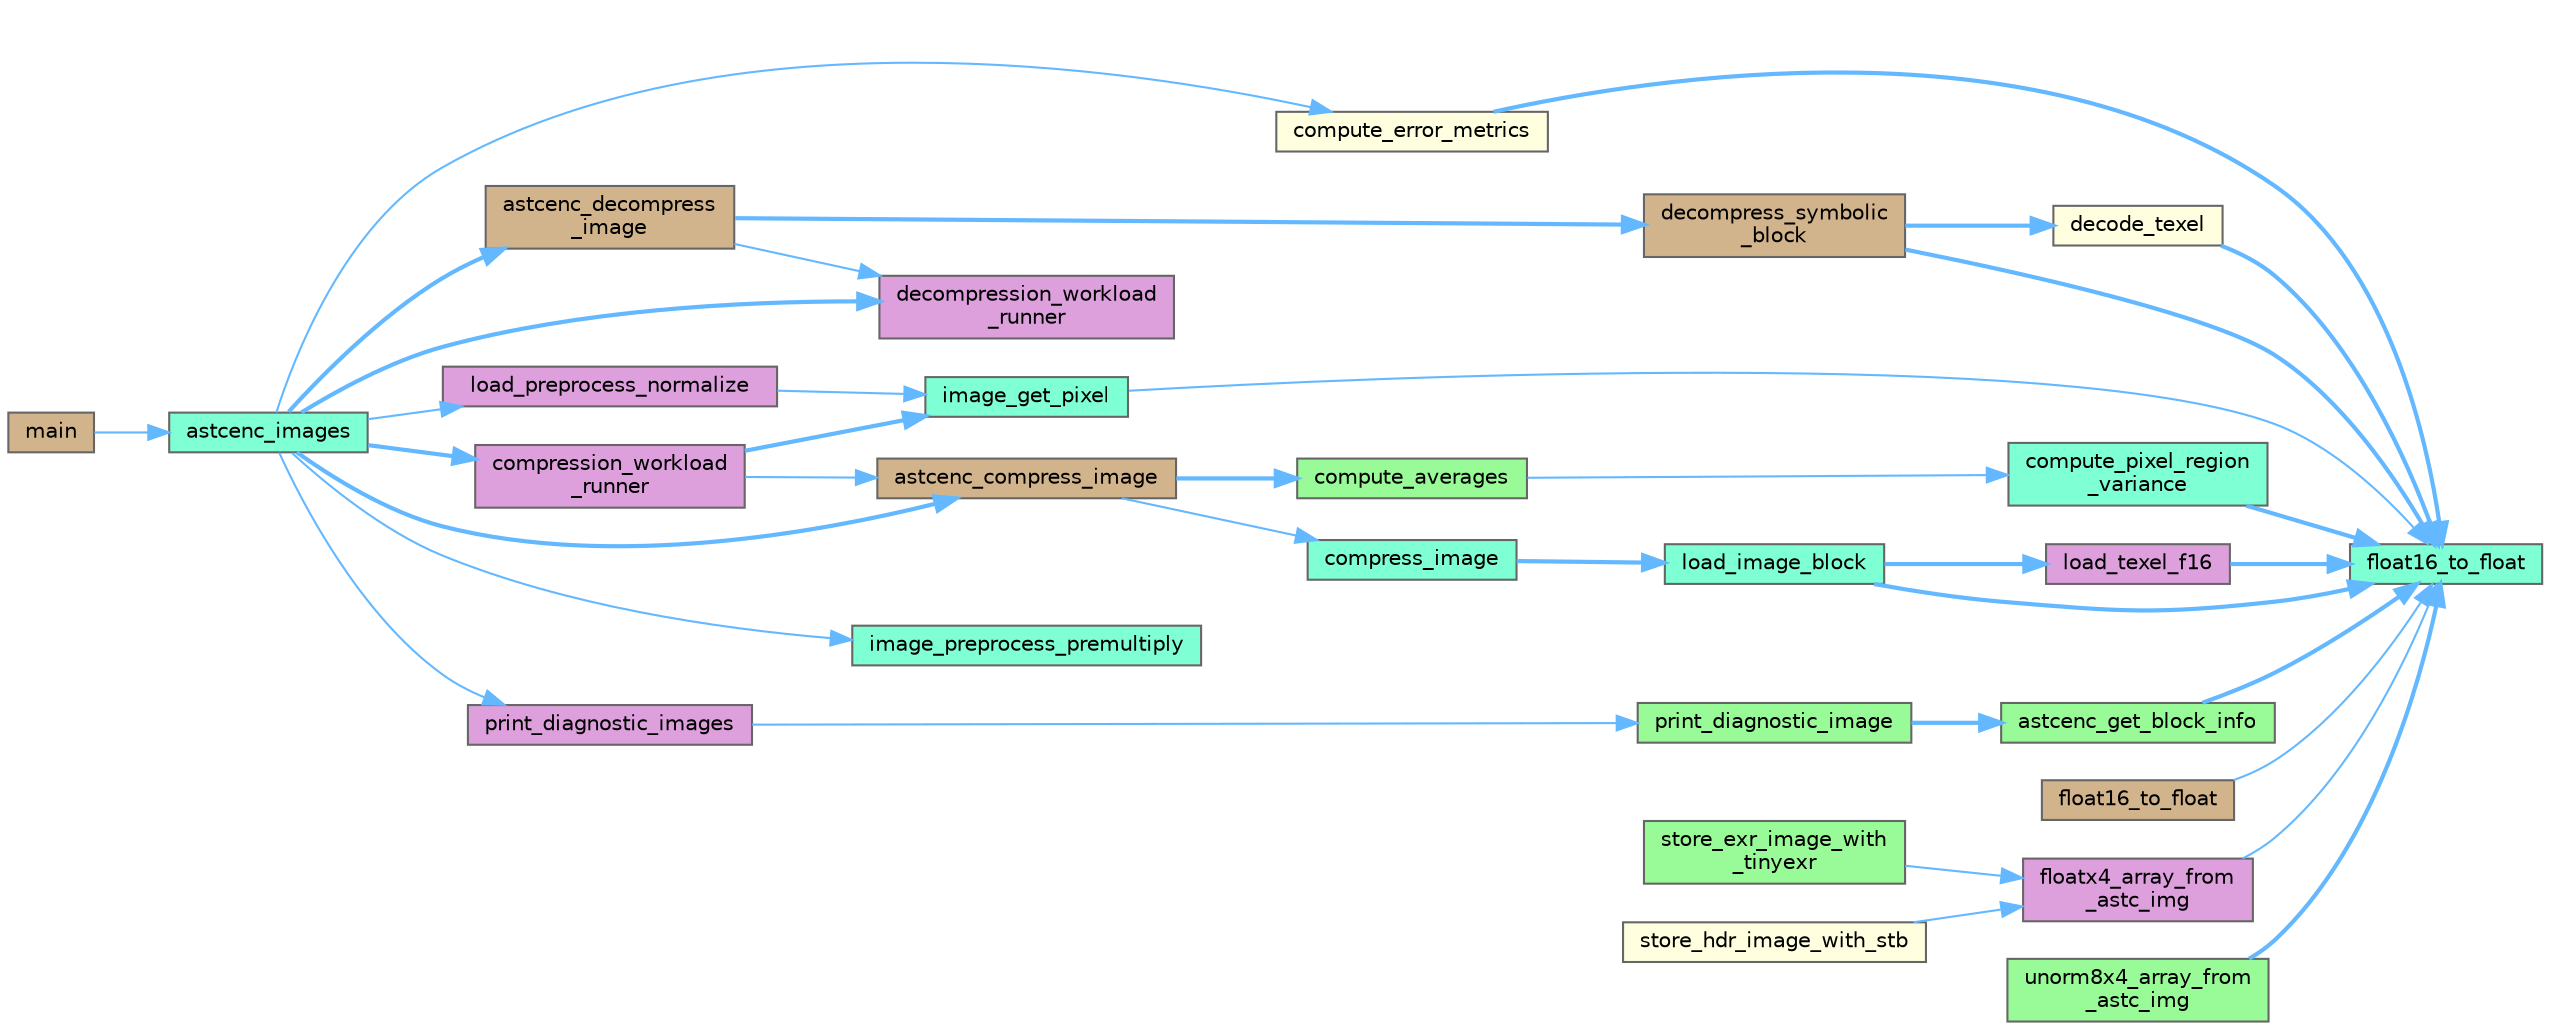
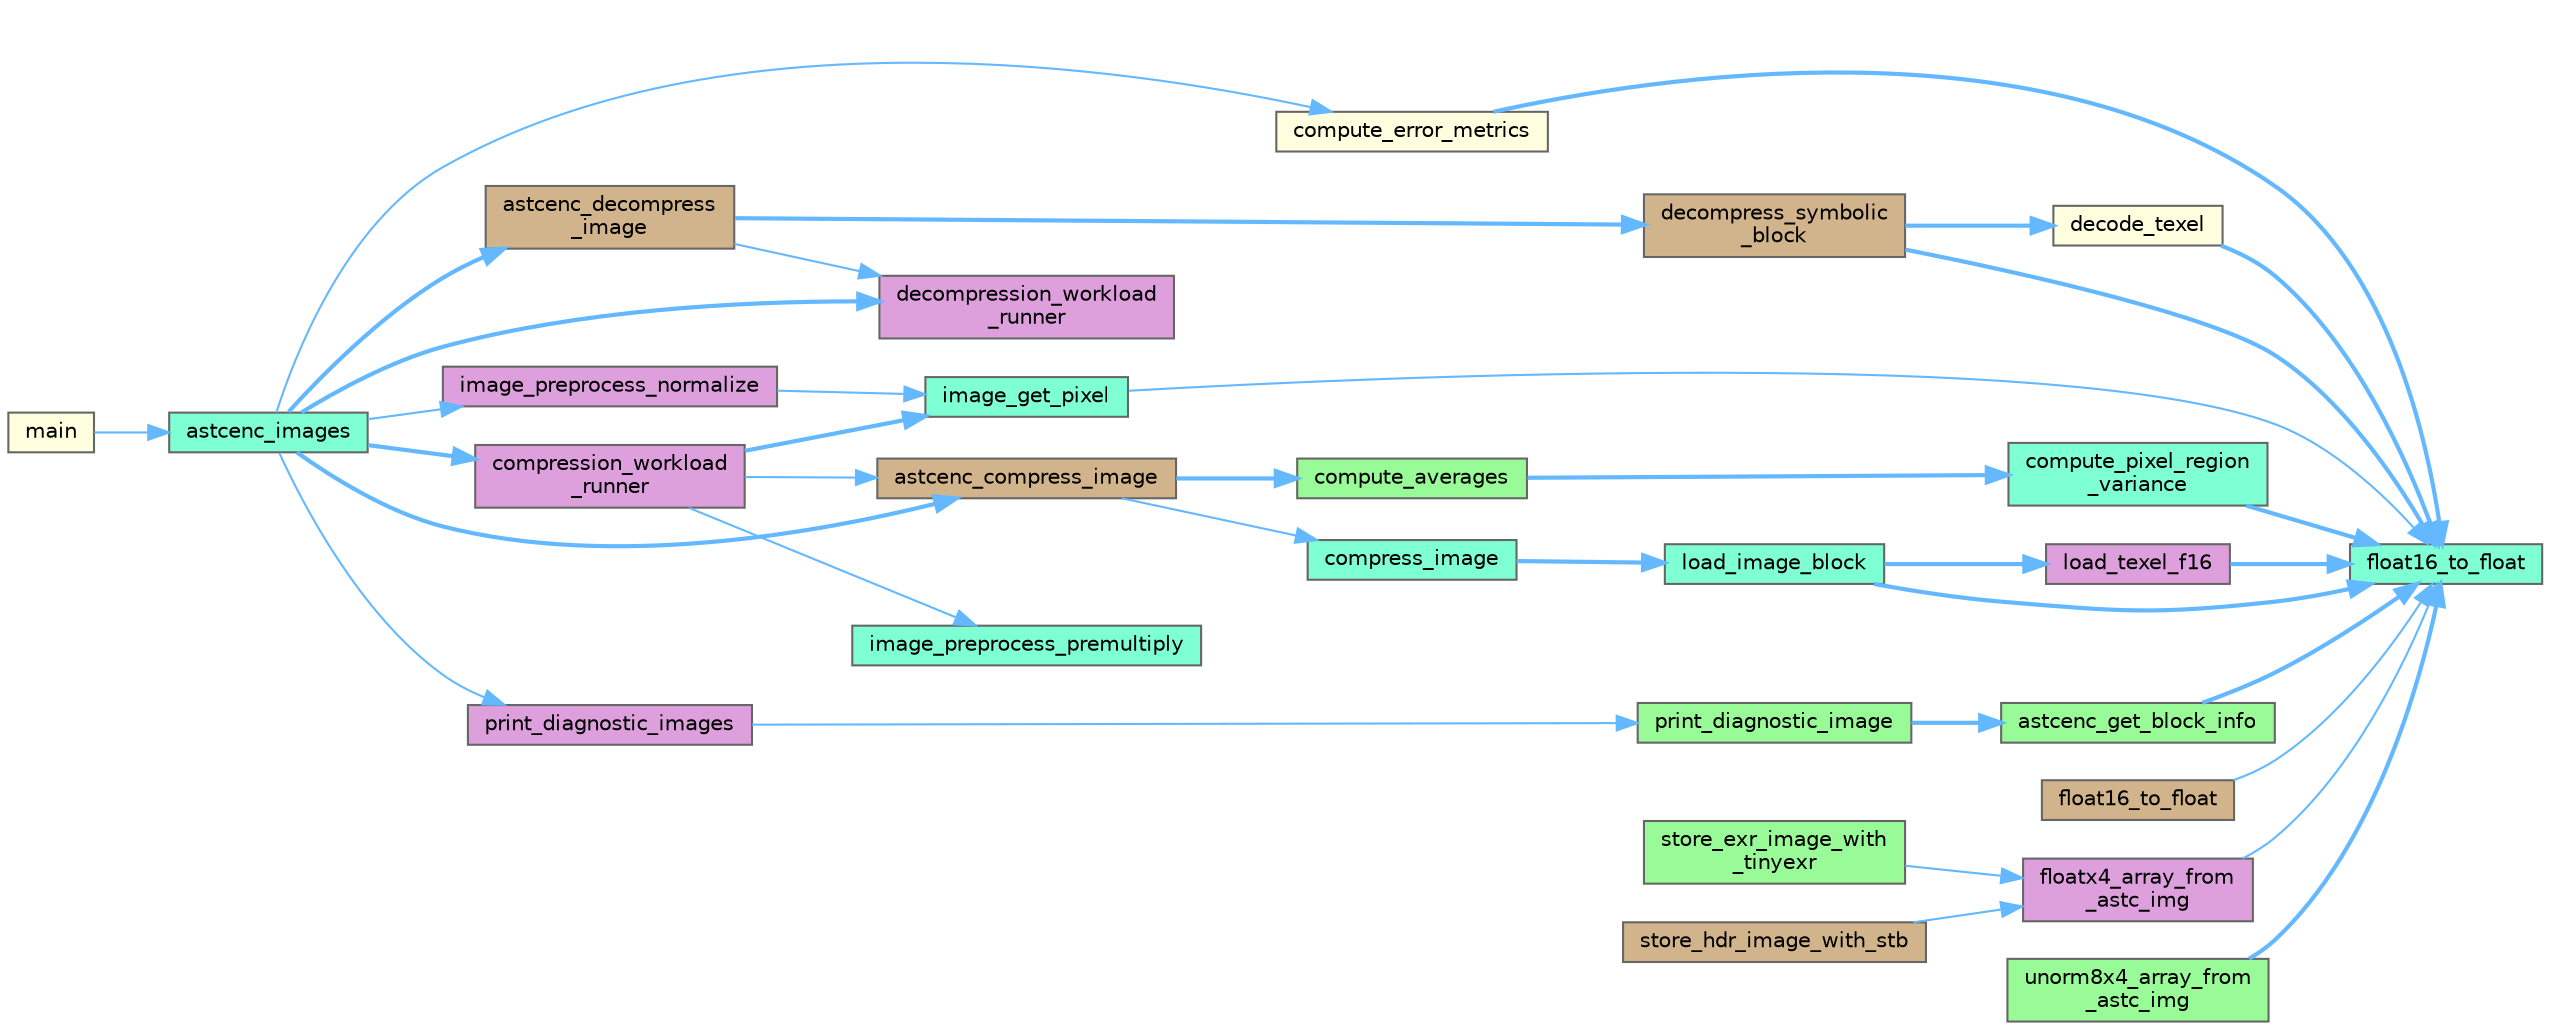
(610, 387) -> (610, 387)
(51, 432) -> (51, 432)
(1757, 476) -> (1757, 476)
(544, 590) -> (823, 563)
(1775, 942) -> (1775, 942)
